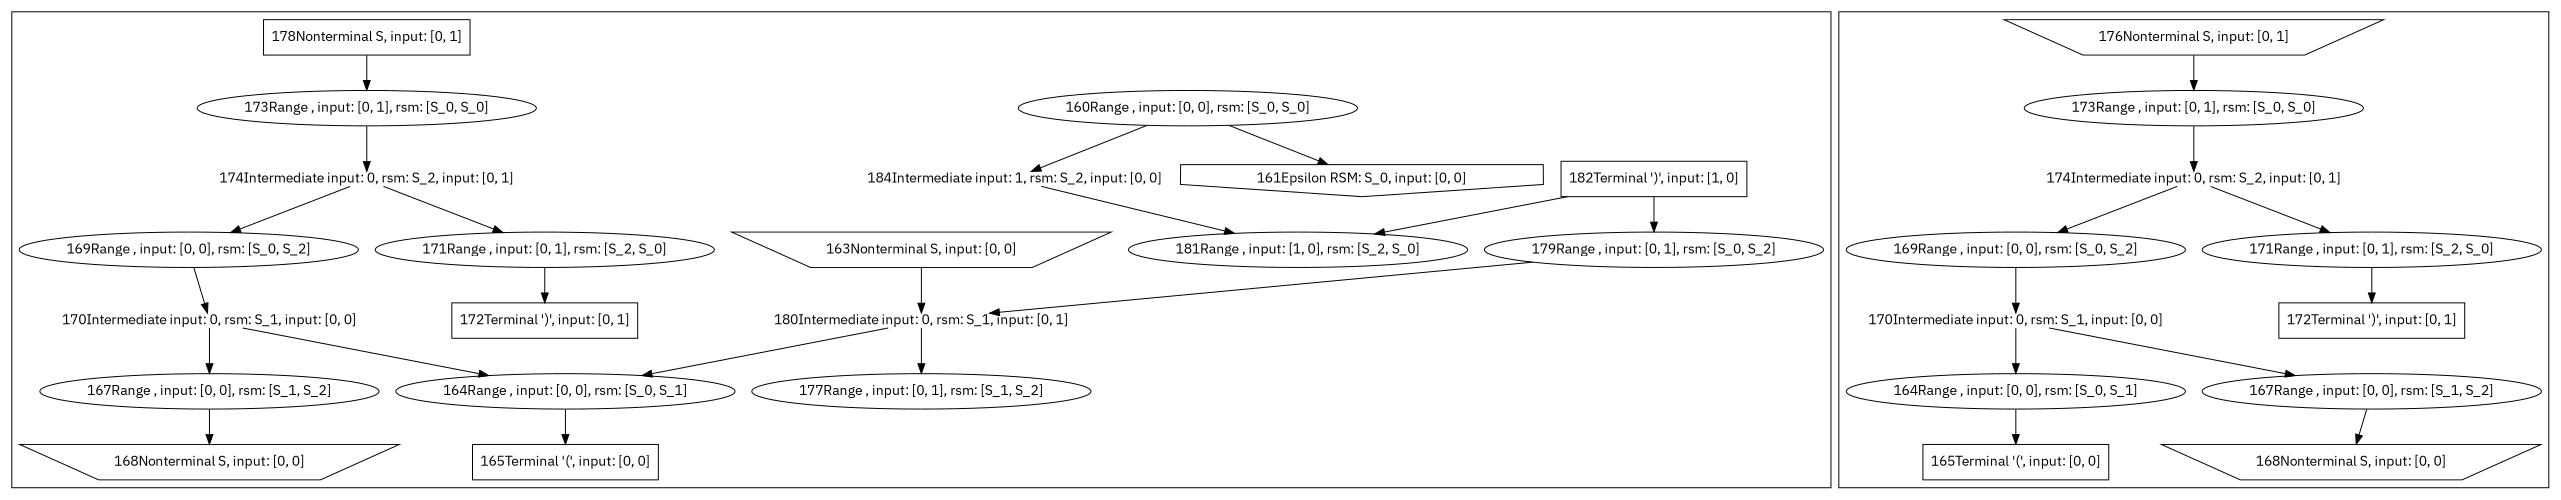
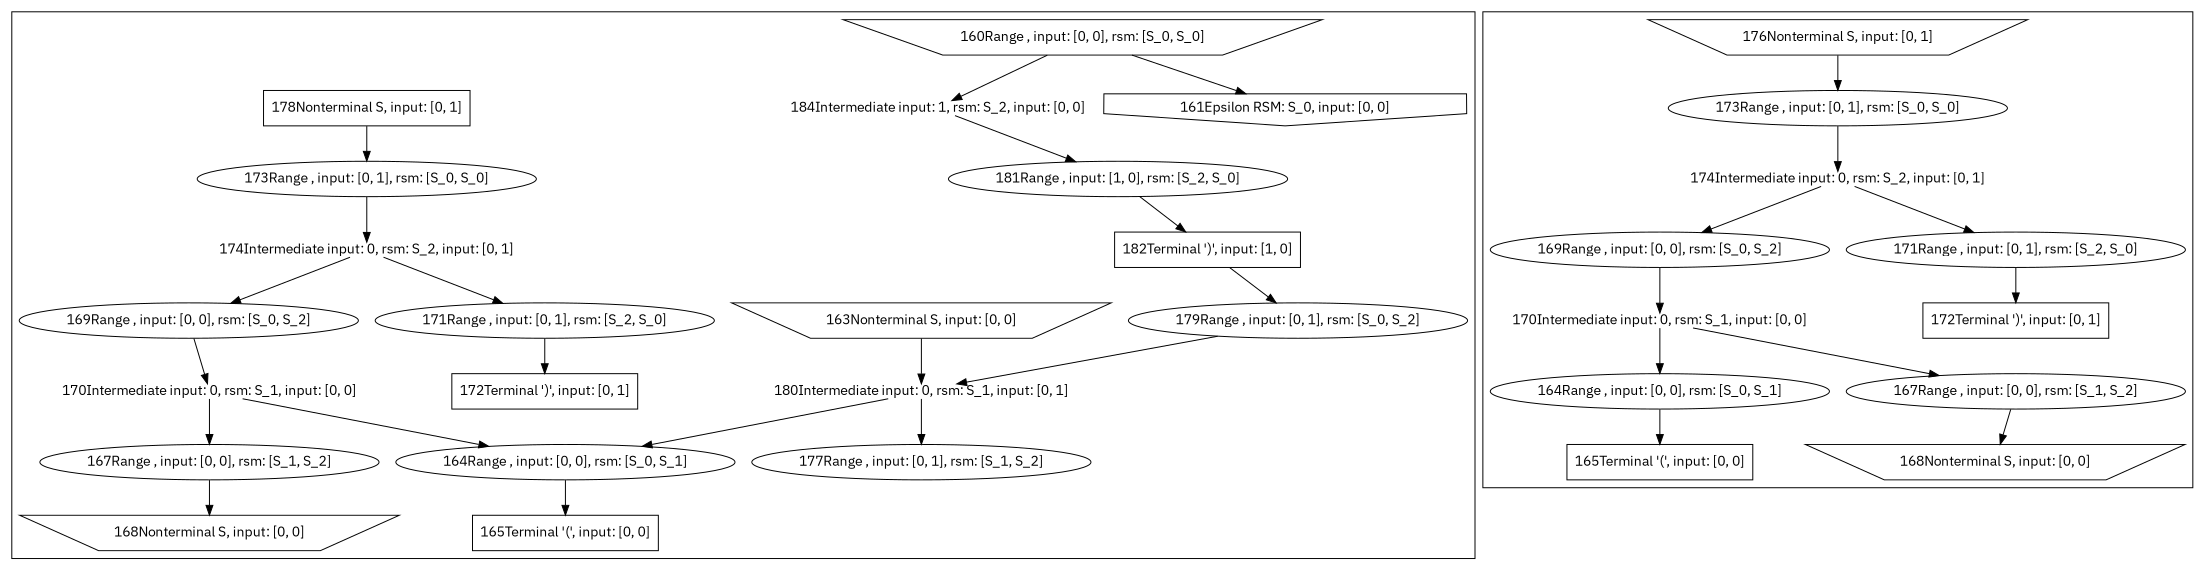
(1188, 108) -> (1083, 37)
(1476, 214) -> (1159, 211)
